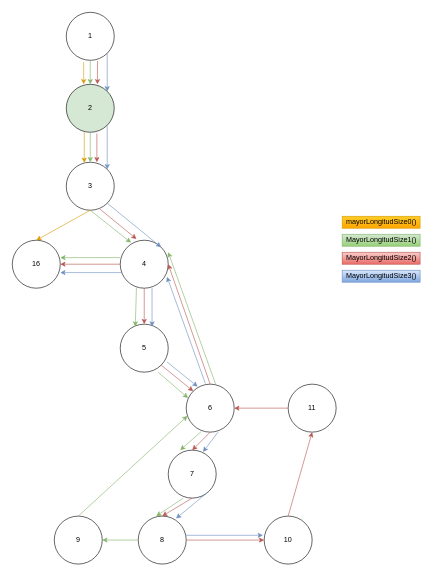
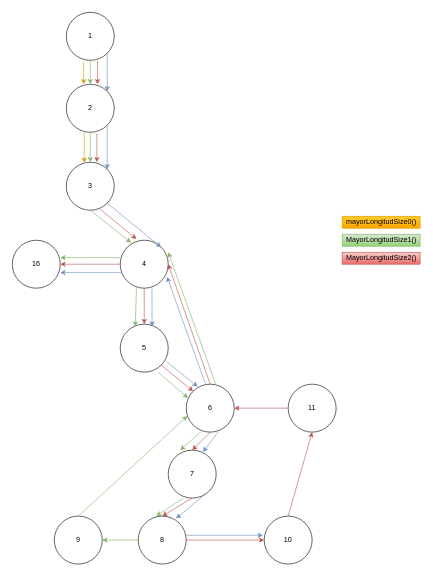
(90, 108) -> (90, 108)
(63, 226) -> none
(381, 276) -> none
